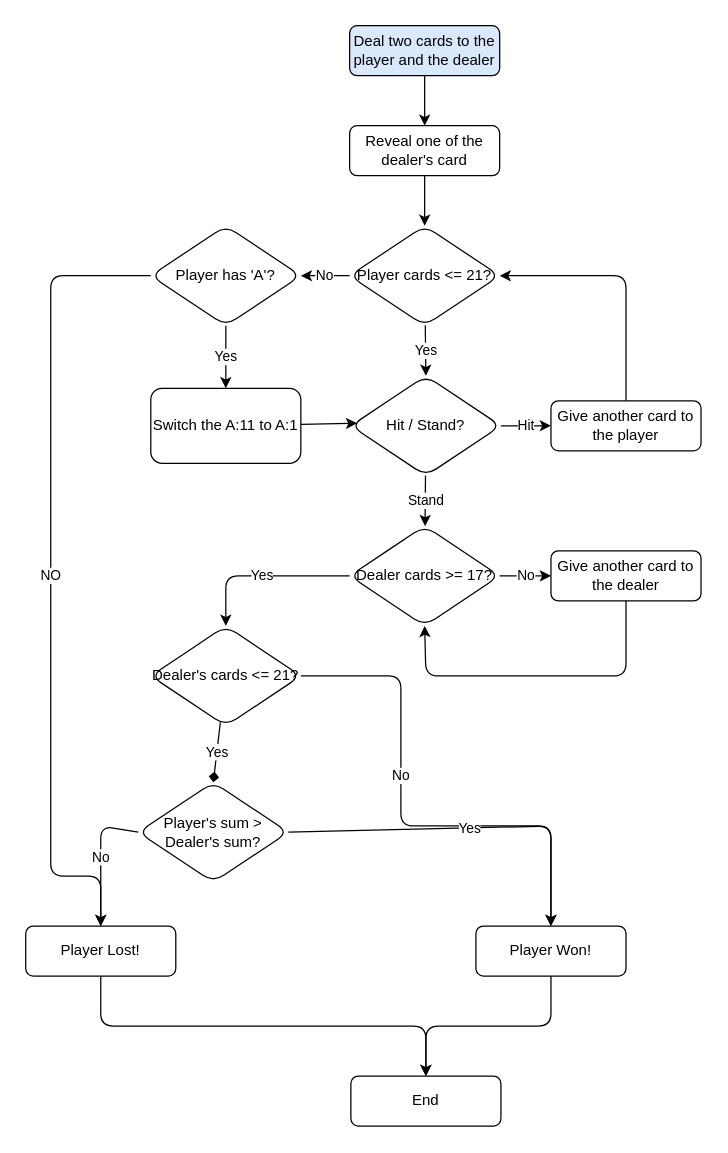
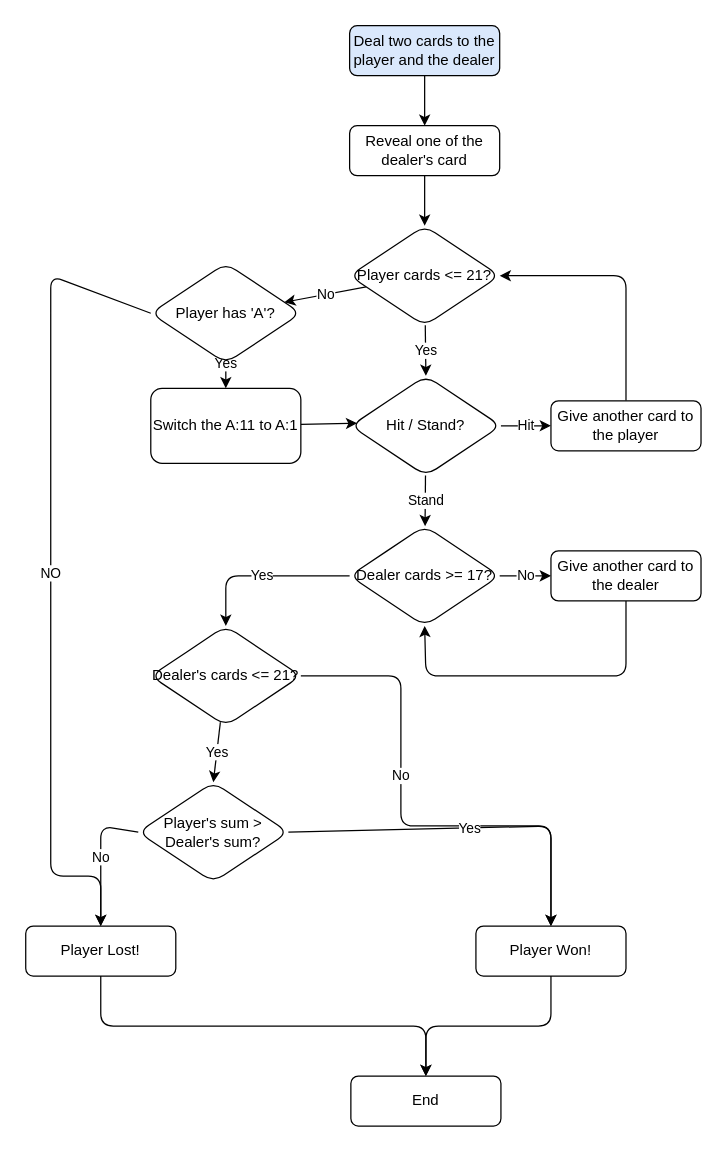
(226, 276) -> (226, 313)
(214, 771) -> (214, 772)
